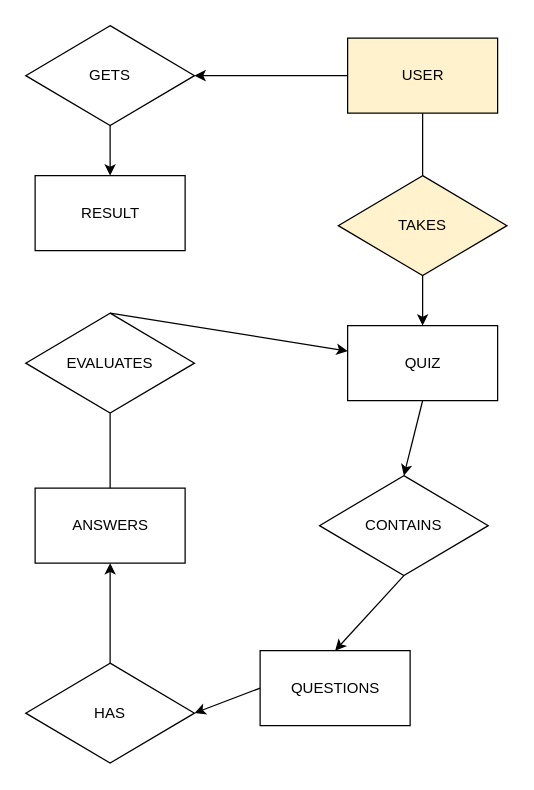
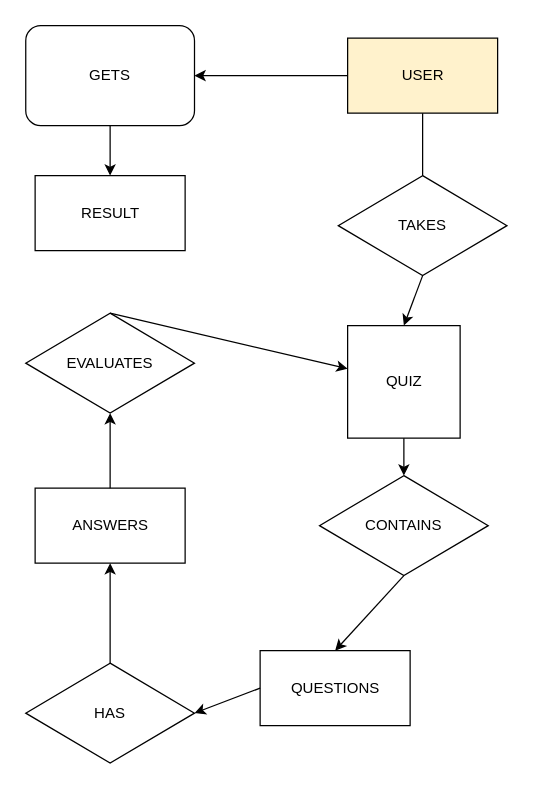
(110, 76) -> (110, 76)
(423, 226) -> (423, 226)
(423, 363) -> (404, 382)
(110, 419) -> (110, 423)
